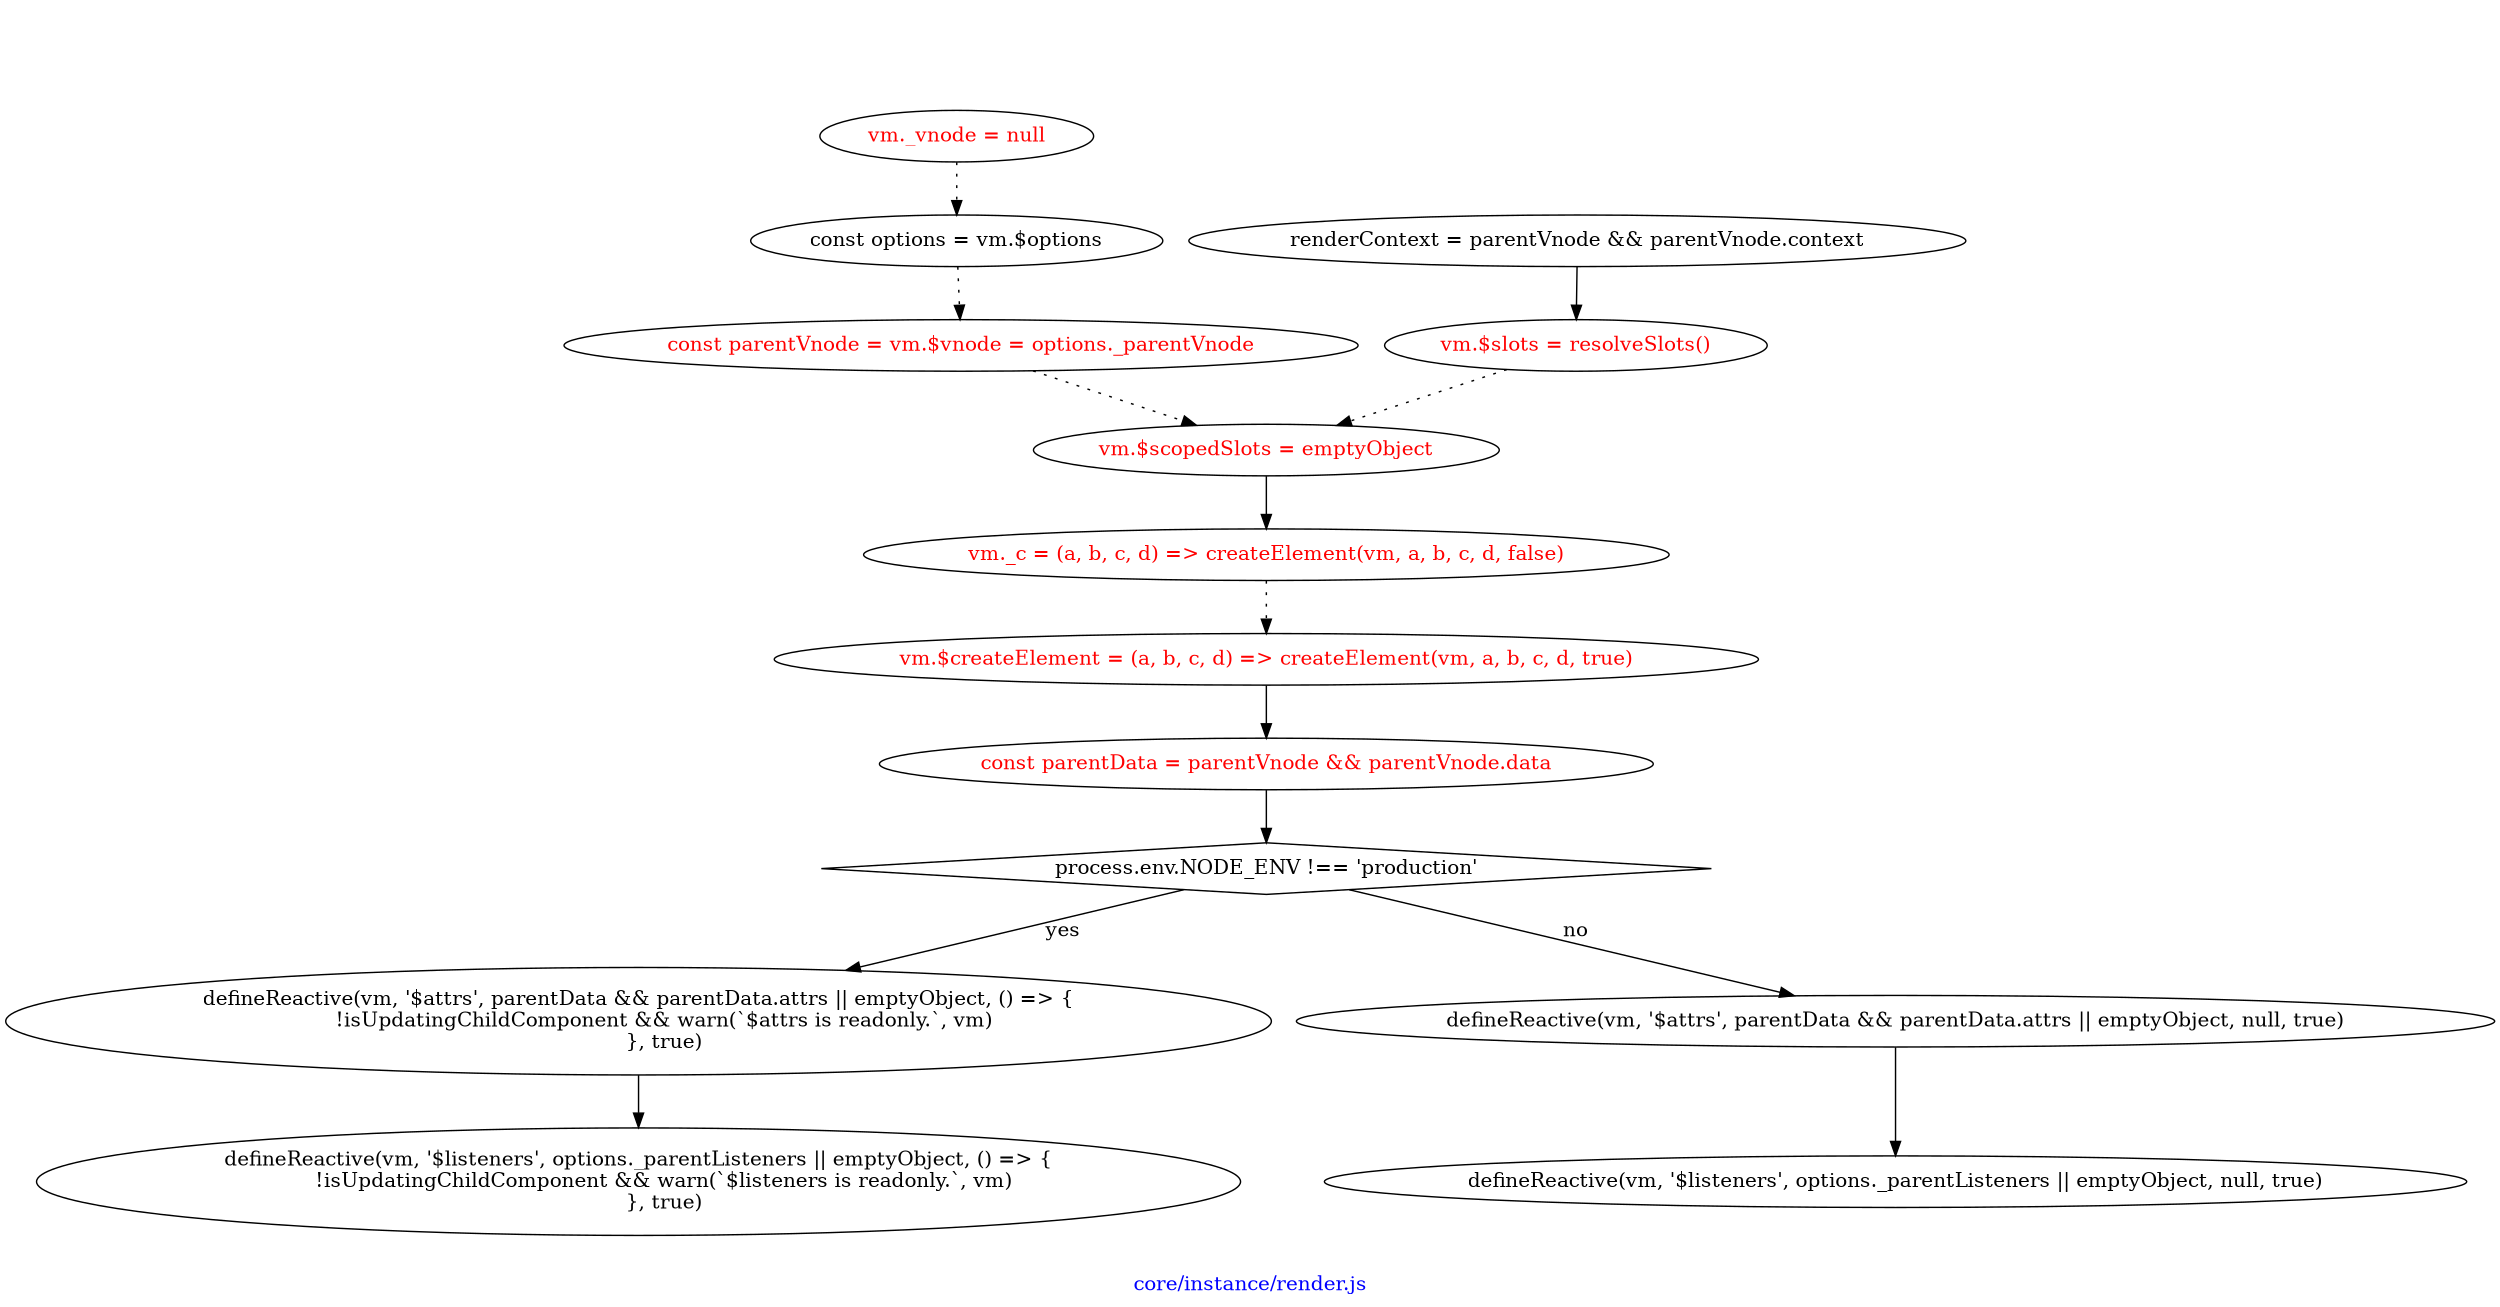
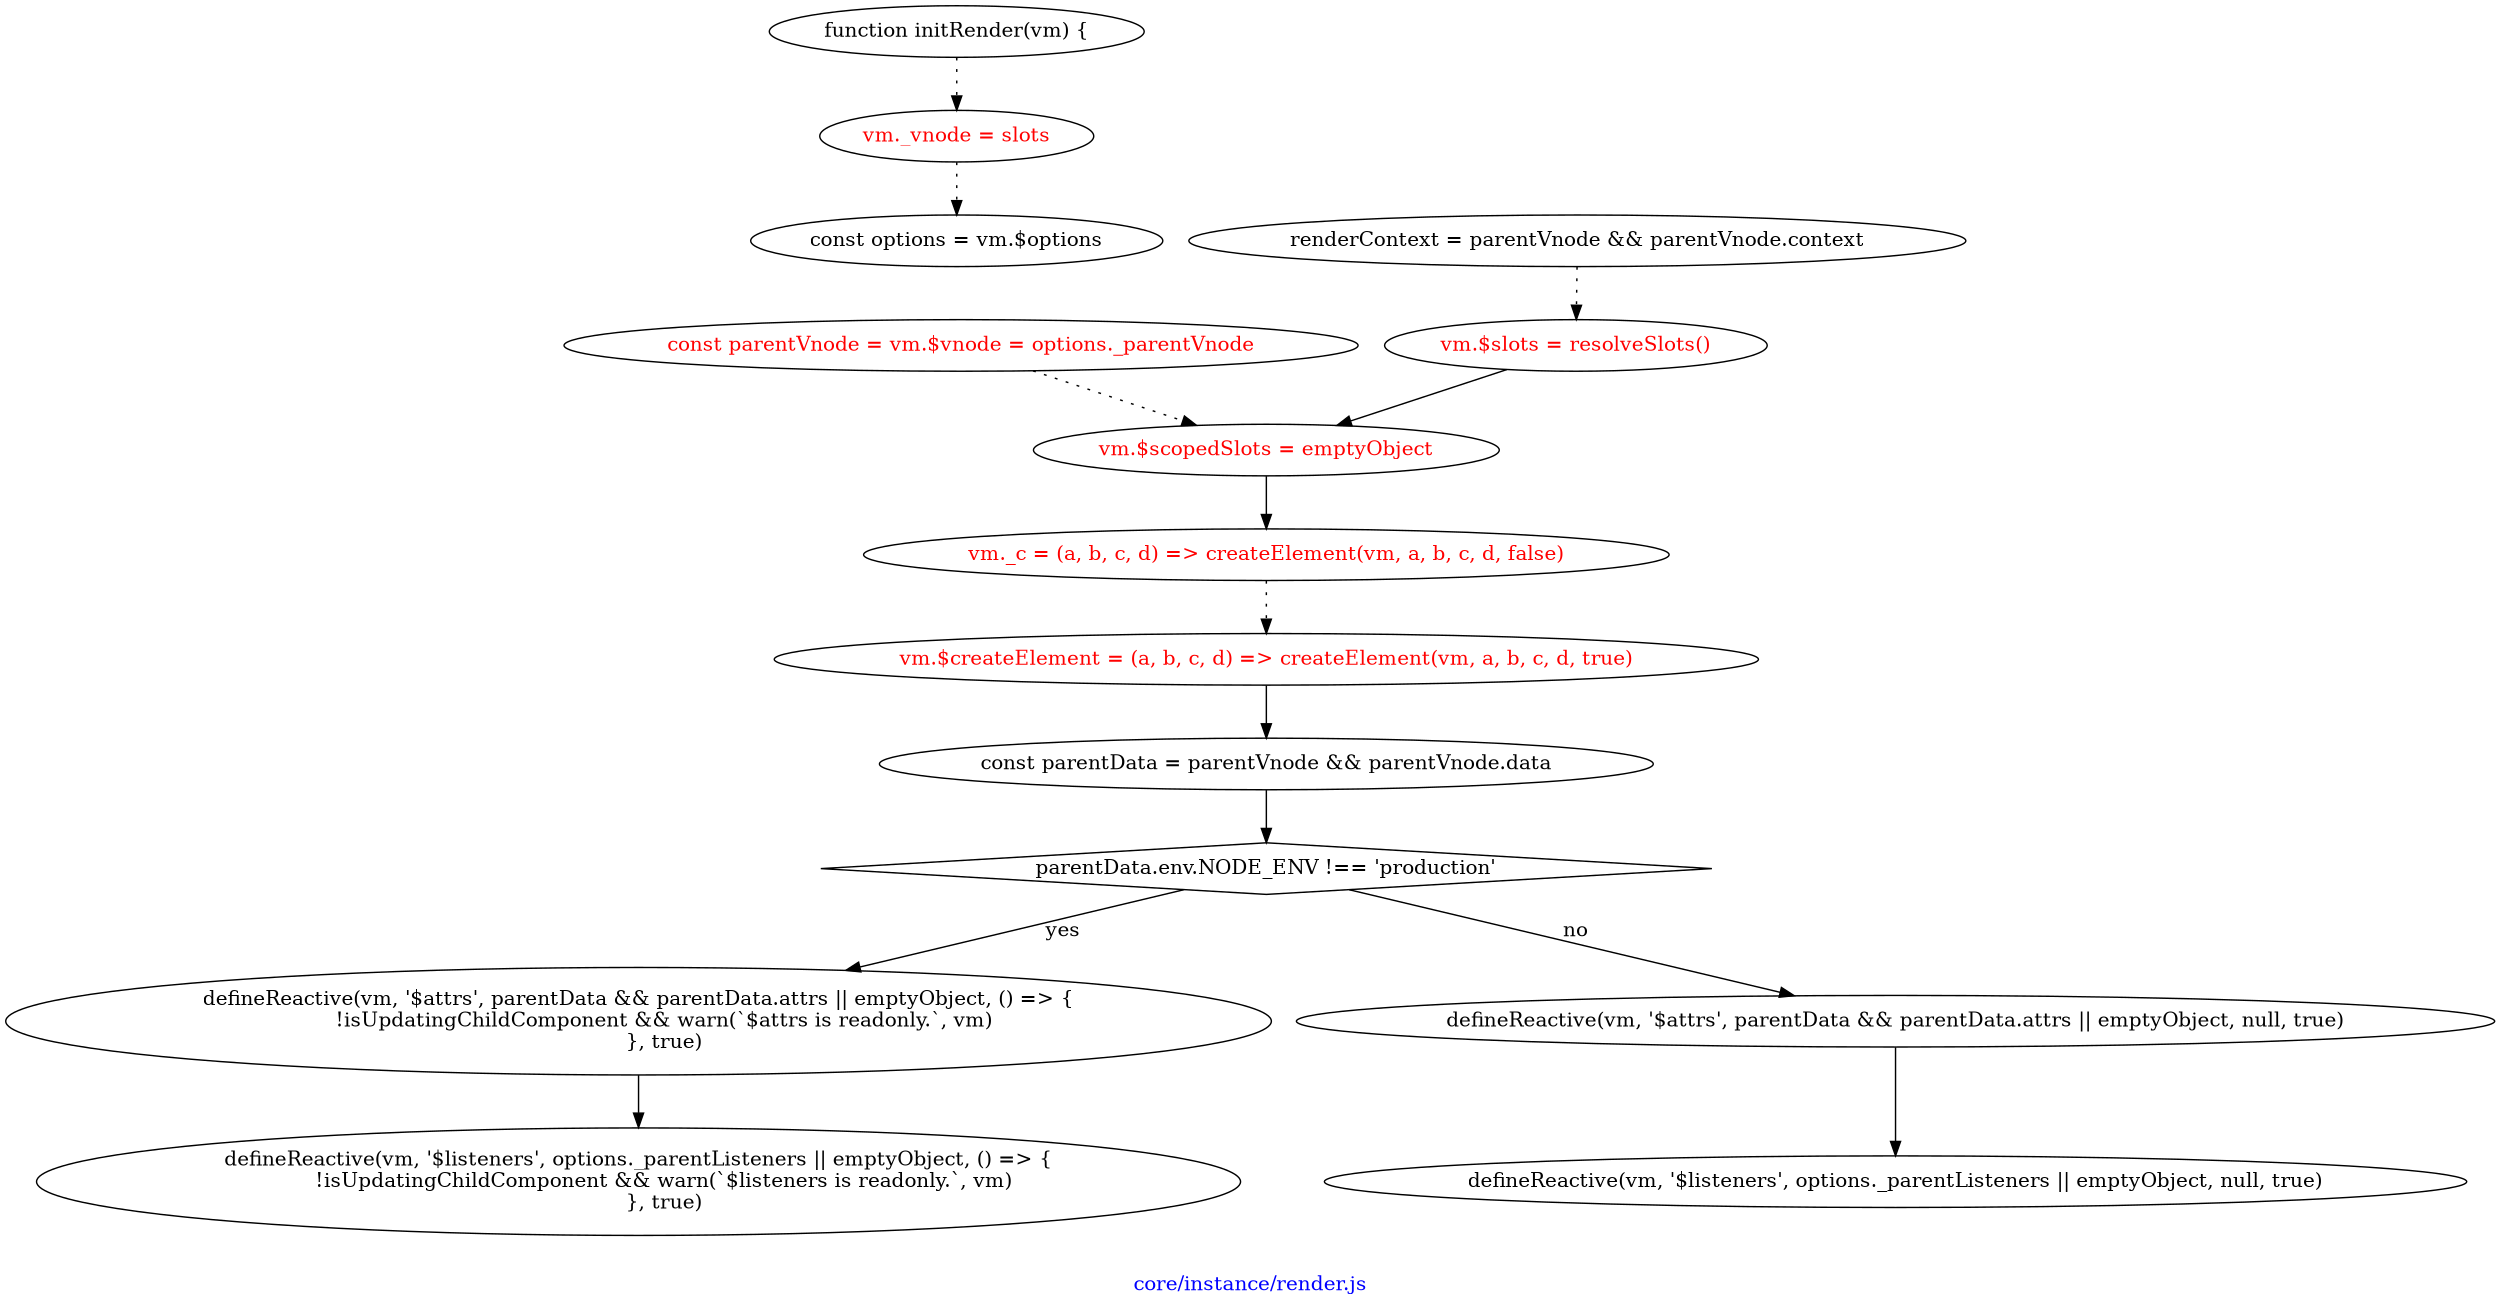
none -> (957, 32)
(957, 136) -> (957, 136)
(959, 286) -> none
(1577, 286) -> (1577, 286)
(1429, 395) -> (1429, 395)
(1266, 764) -> (1266, 764)
(1266, 869) -> (1266, 869)
